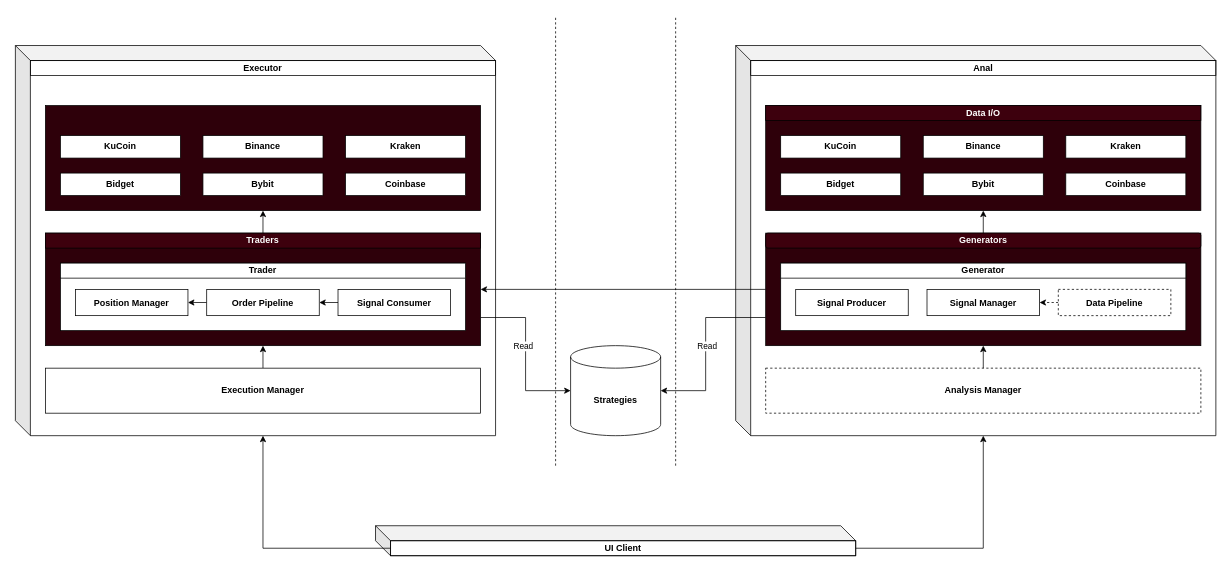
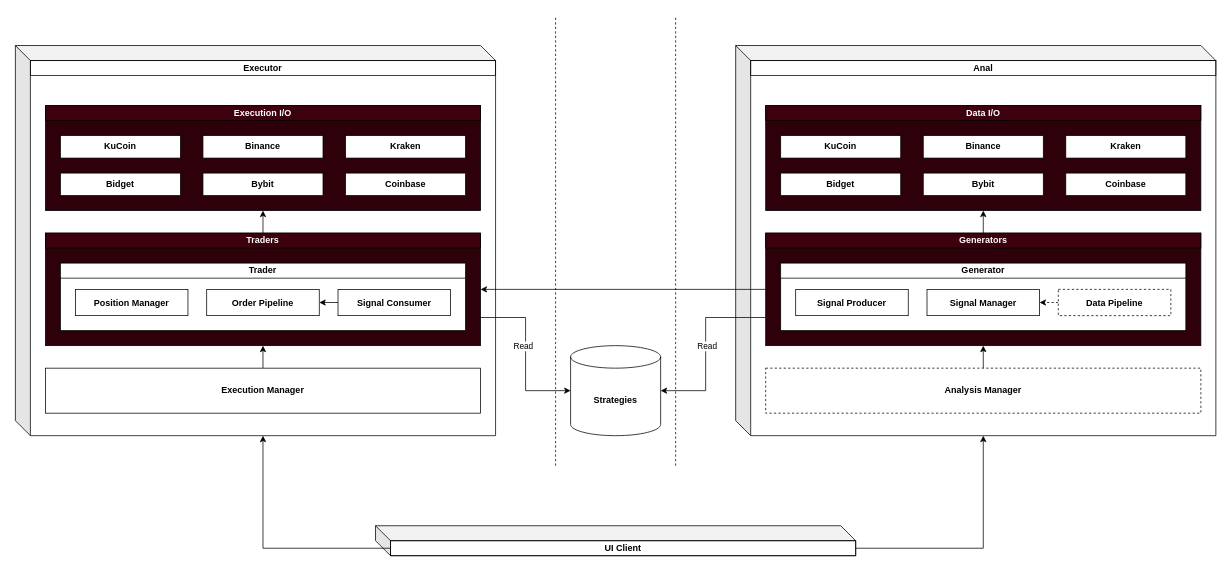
none -> (263, 113)
(983, 240) -> (983, 240)
(200, 302) -> none
